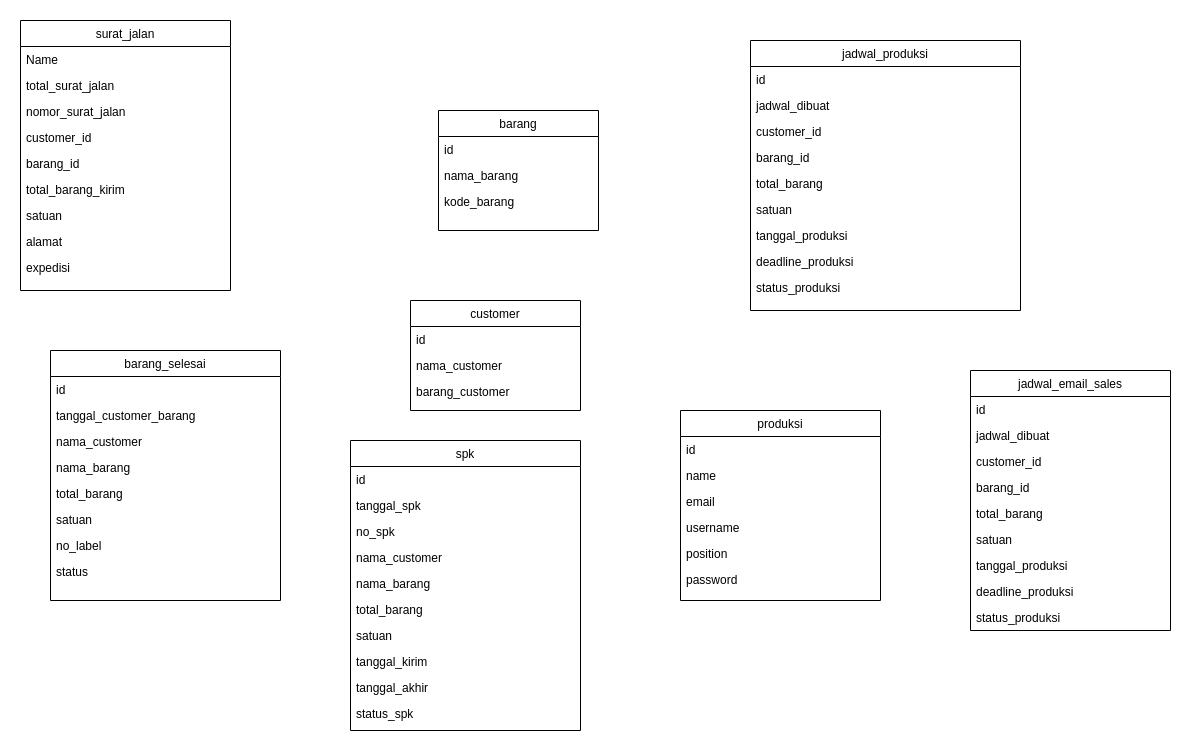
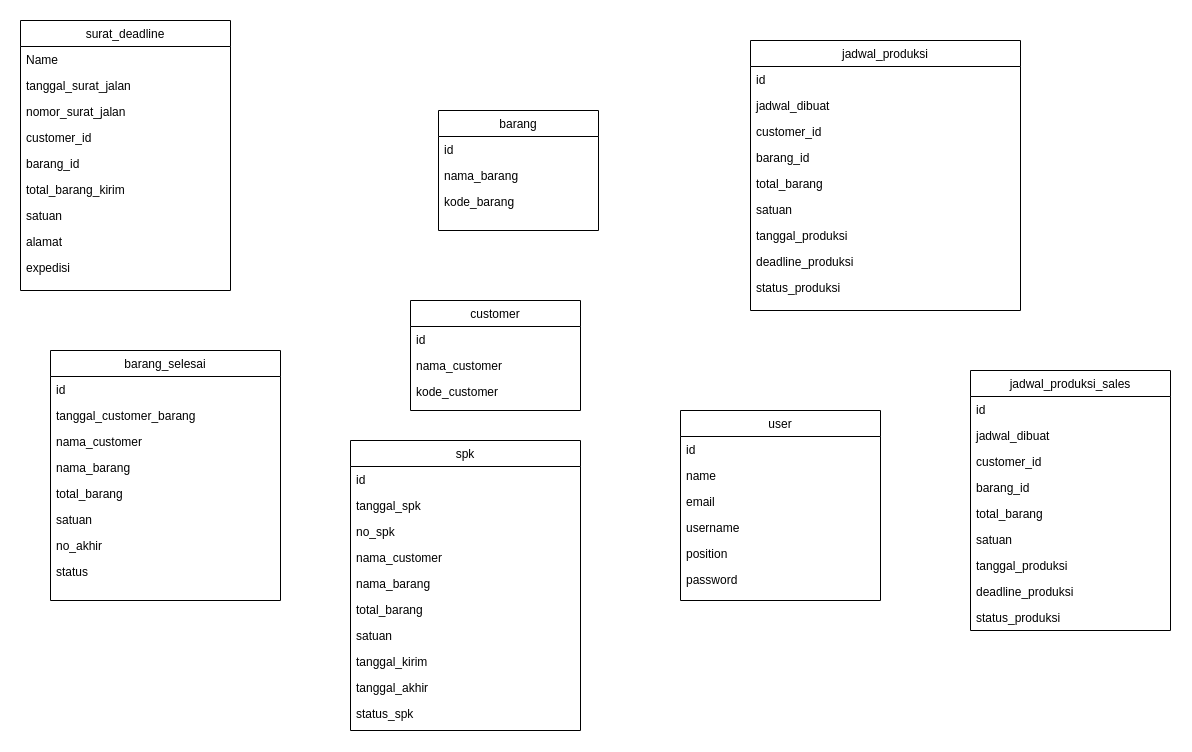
(125, 34) -> (125, 34)
(80, 86) -> (87, 86)
(1070, 384) -> (1070, 384)
(466, 392) -> (460, 392)
(780, 424) -> (780, 424)
(80, 546) -> (81, 546)
